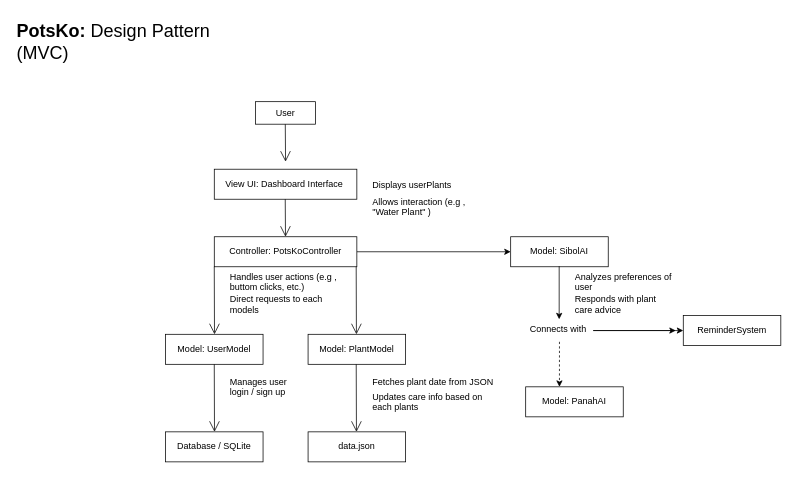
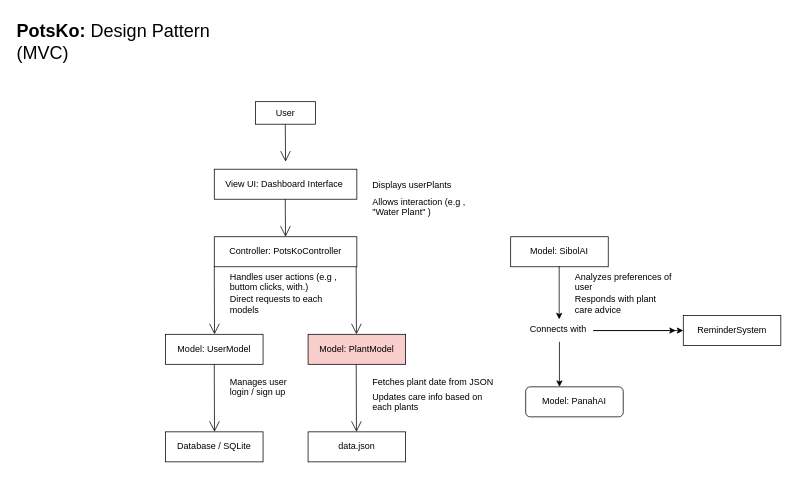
(431, 252) -> none
(286, 283) -> (286, 283)
(357, 349) -> (357, 349)
(559, 362) -> (559, 362)
(574, 402) -> (574, 402)
